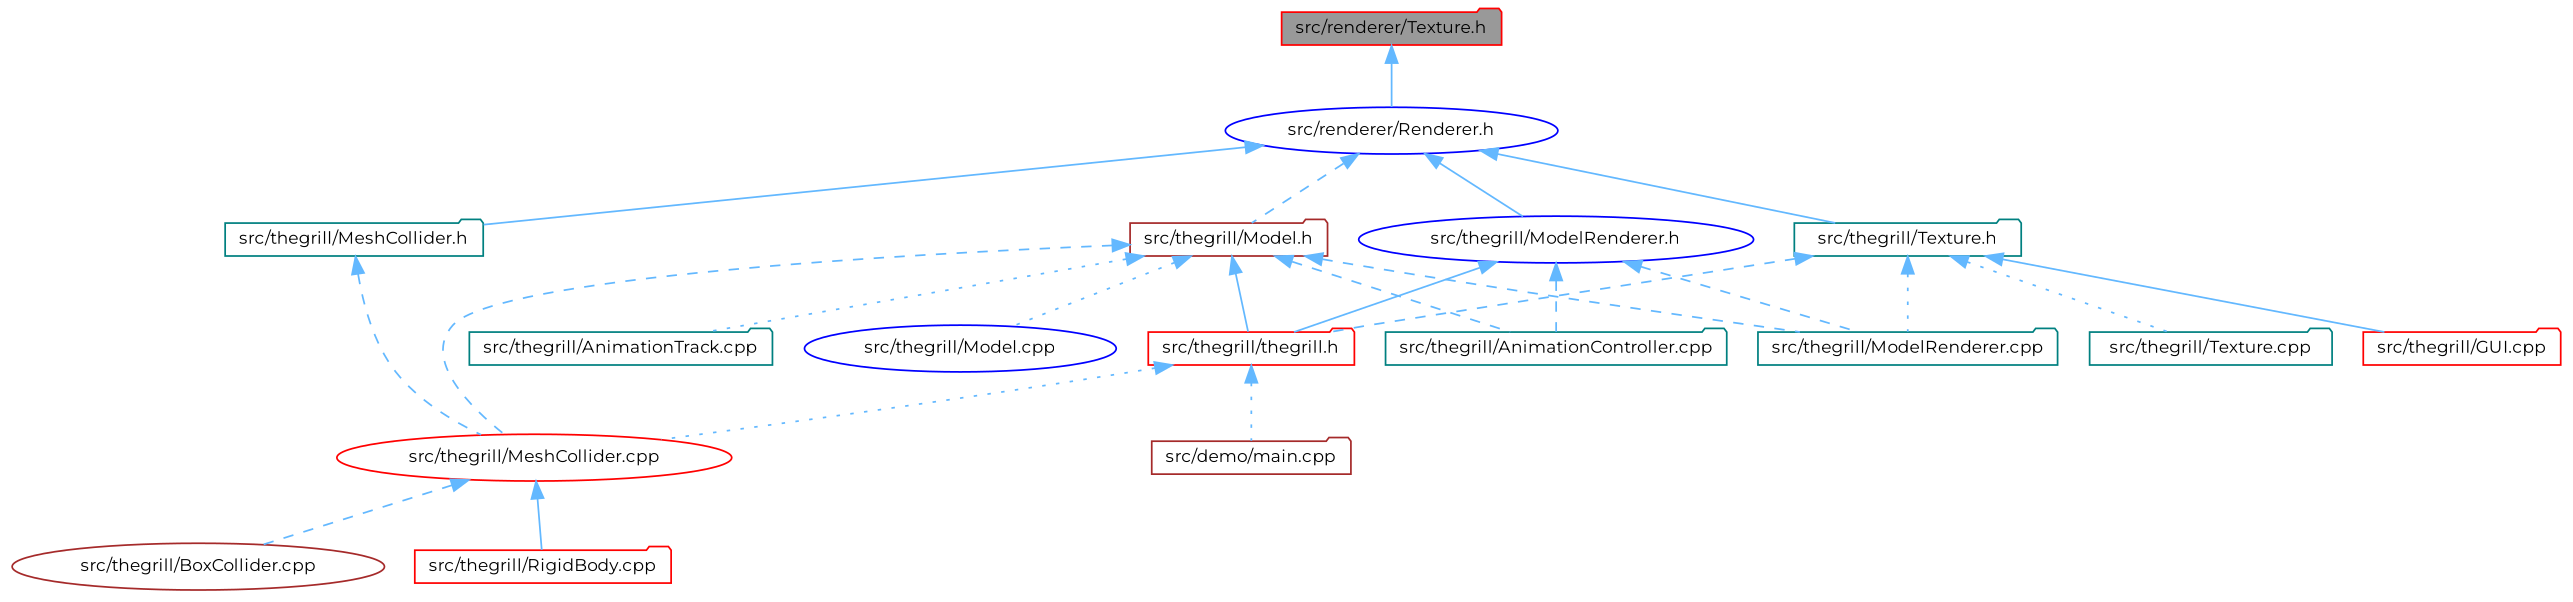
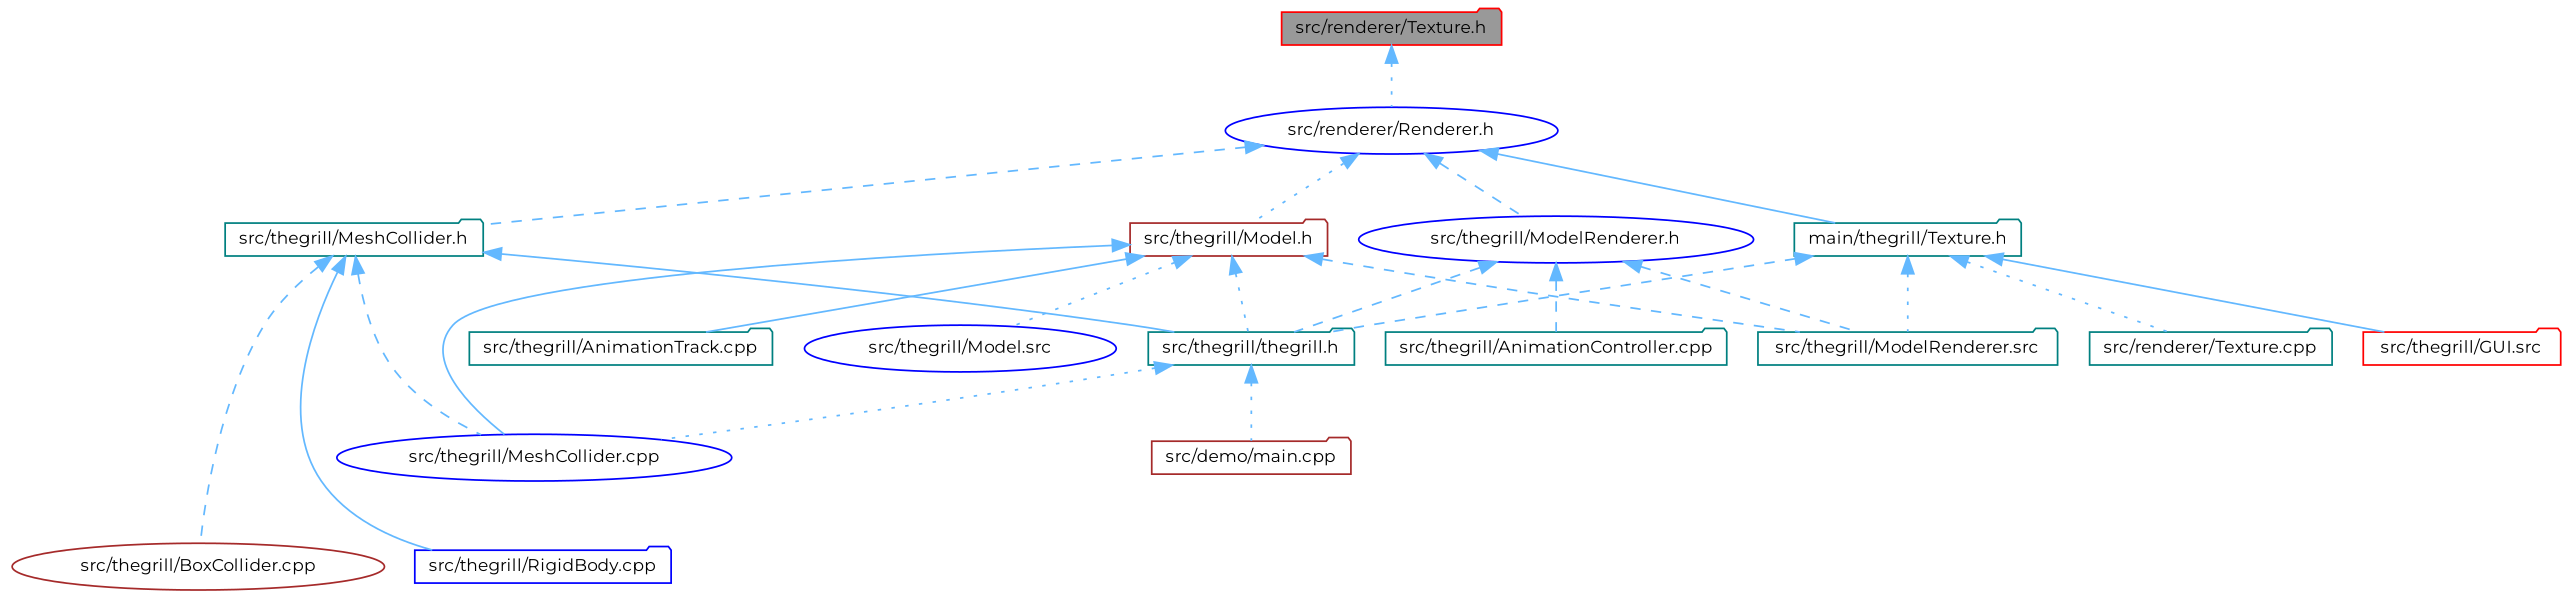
(1392, 85) -> (1392, 85)
(865, 186) -> (865, 186)
(1481, 190) -> (1481, 190)
(1298, 193) -> (1298, 193)
(1908, 240) -> (1908, 240)
(712, 272) -> (752, 268)
none -> (839, 288)
(916, 296) -> (948, 290)
(1418, 302) -> none
(1242, 303) -> (1242, 303)
(1378, 303) -> (1387, 300)
(960, 349) -> (960, 349)
(1251, 349) -> (1251, 349)
(1908, 349) -> (1908, 349)
(2211, 349) -> (2211, 349)
(2462, 349) -> (2462, 349)
(534, 458) -> (534, 458)
(357, 515) -> (233, 393)
(540, 524) -> (305, 442)
(543, 567) -> (543, 567)
